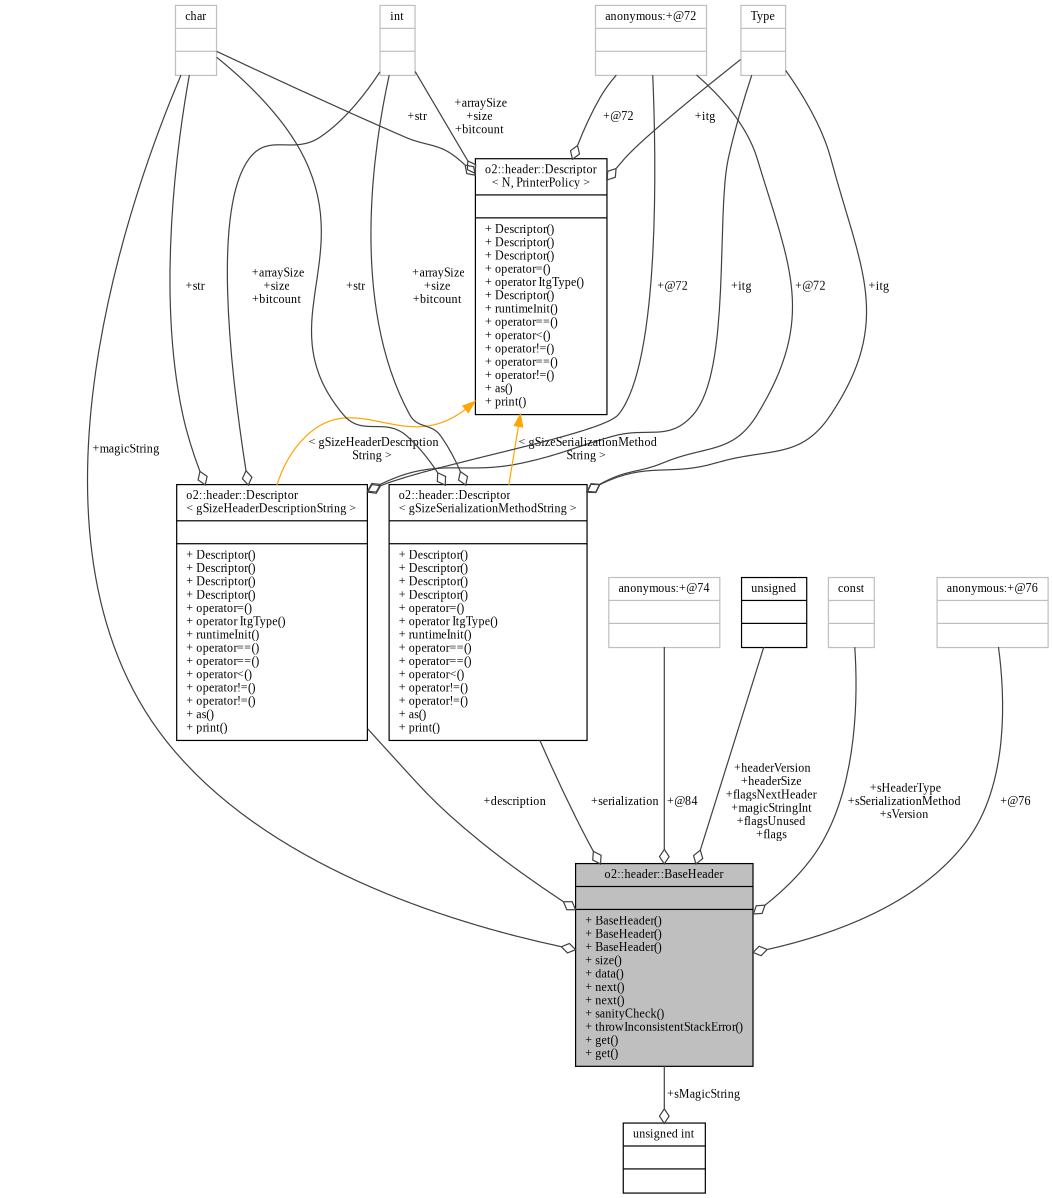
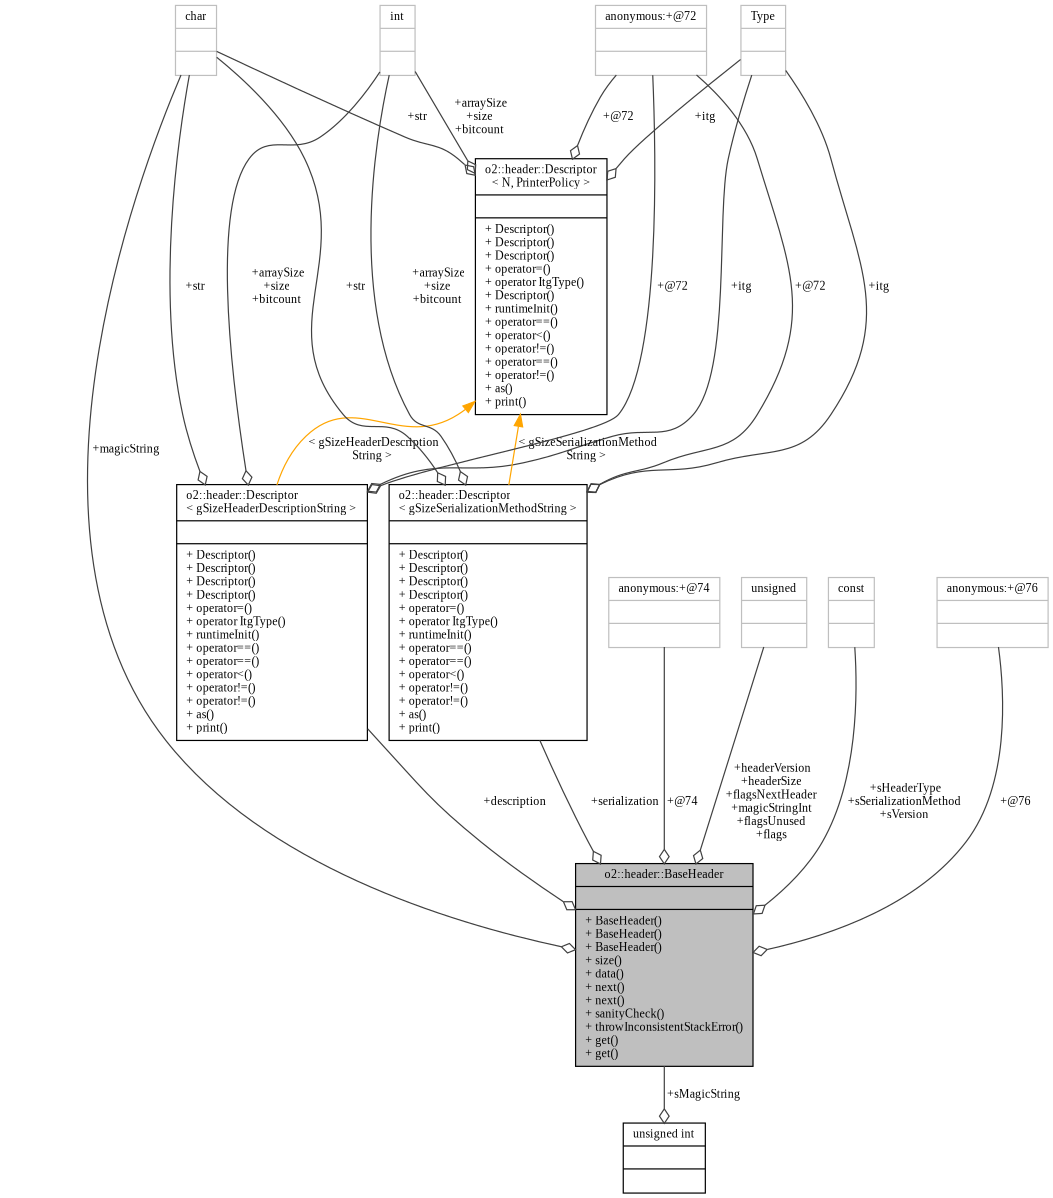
(774, 613) -> (774, 613)
(681, 802) -> (681, 802)
